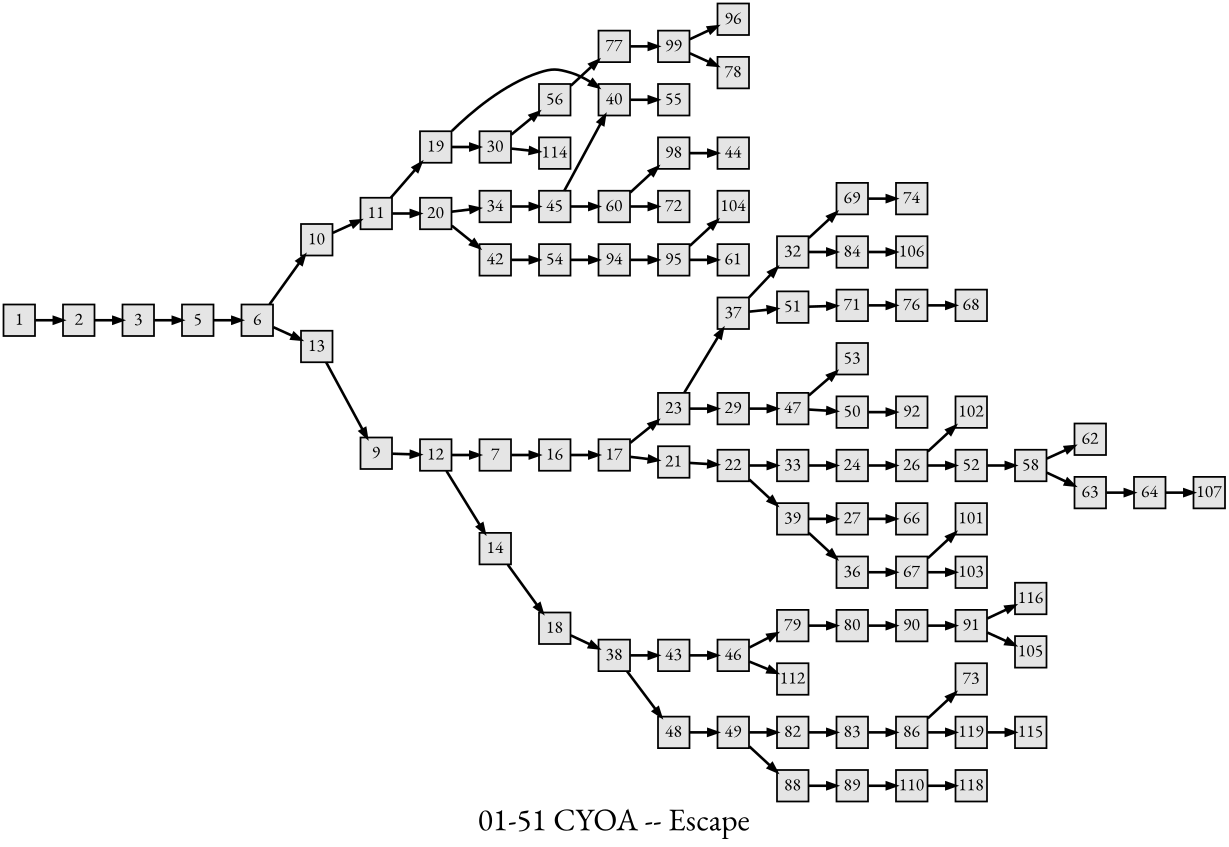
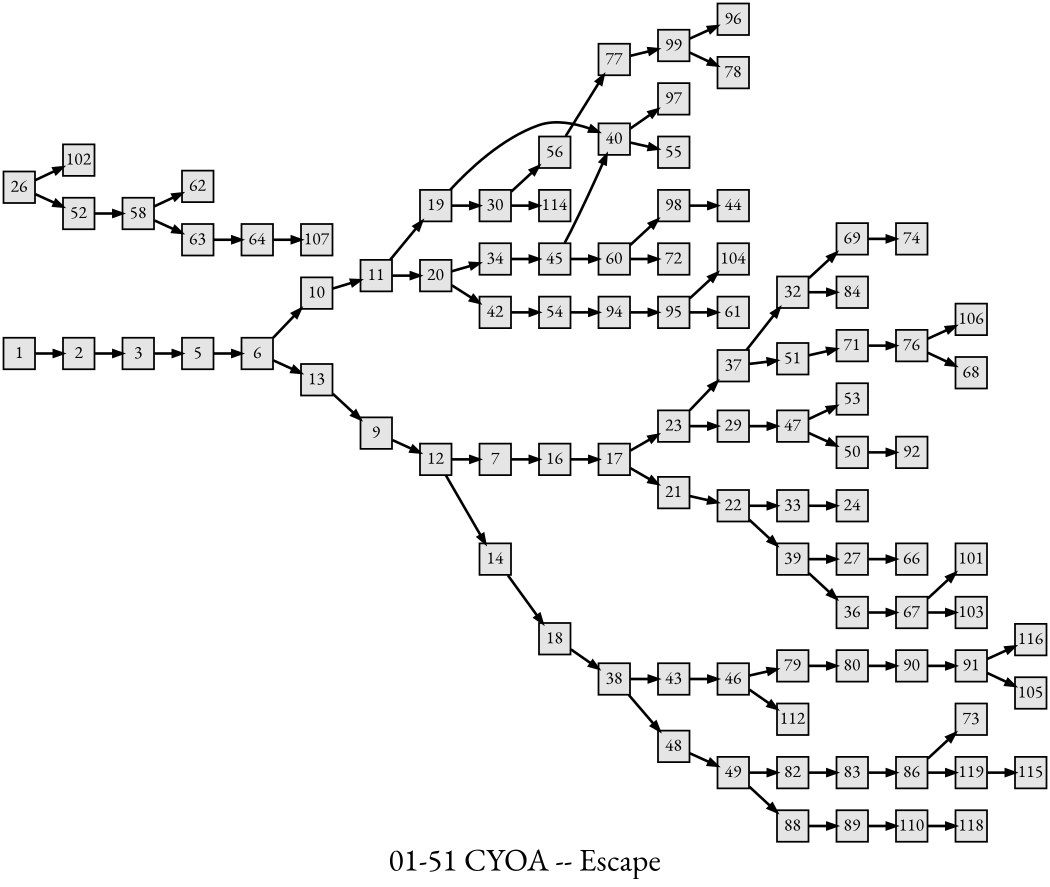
none -> (674, 99)
(878, 252) -> (937, 334)
(878, 466) -> none
